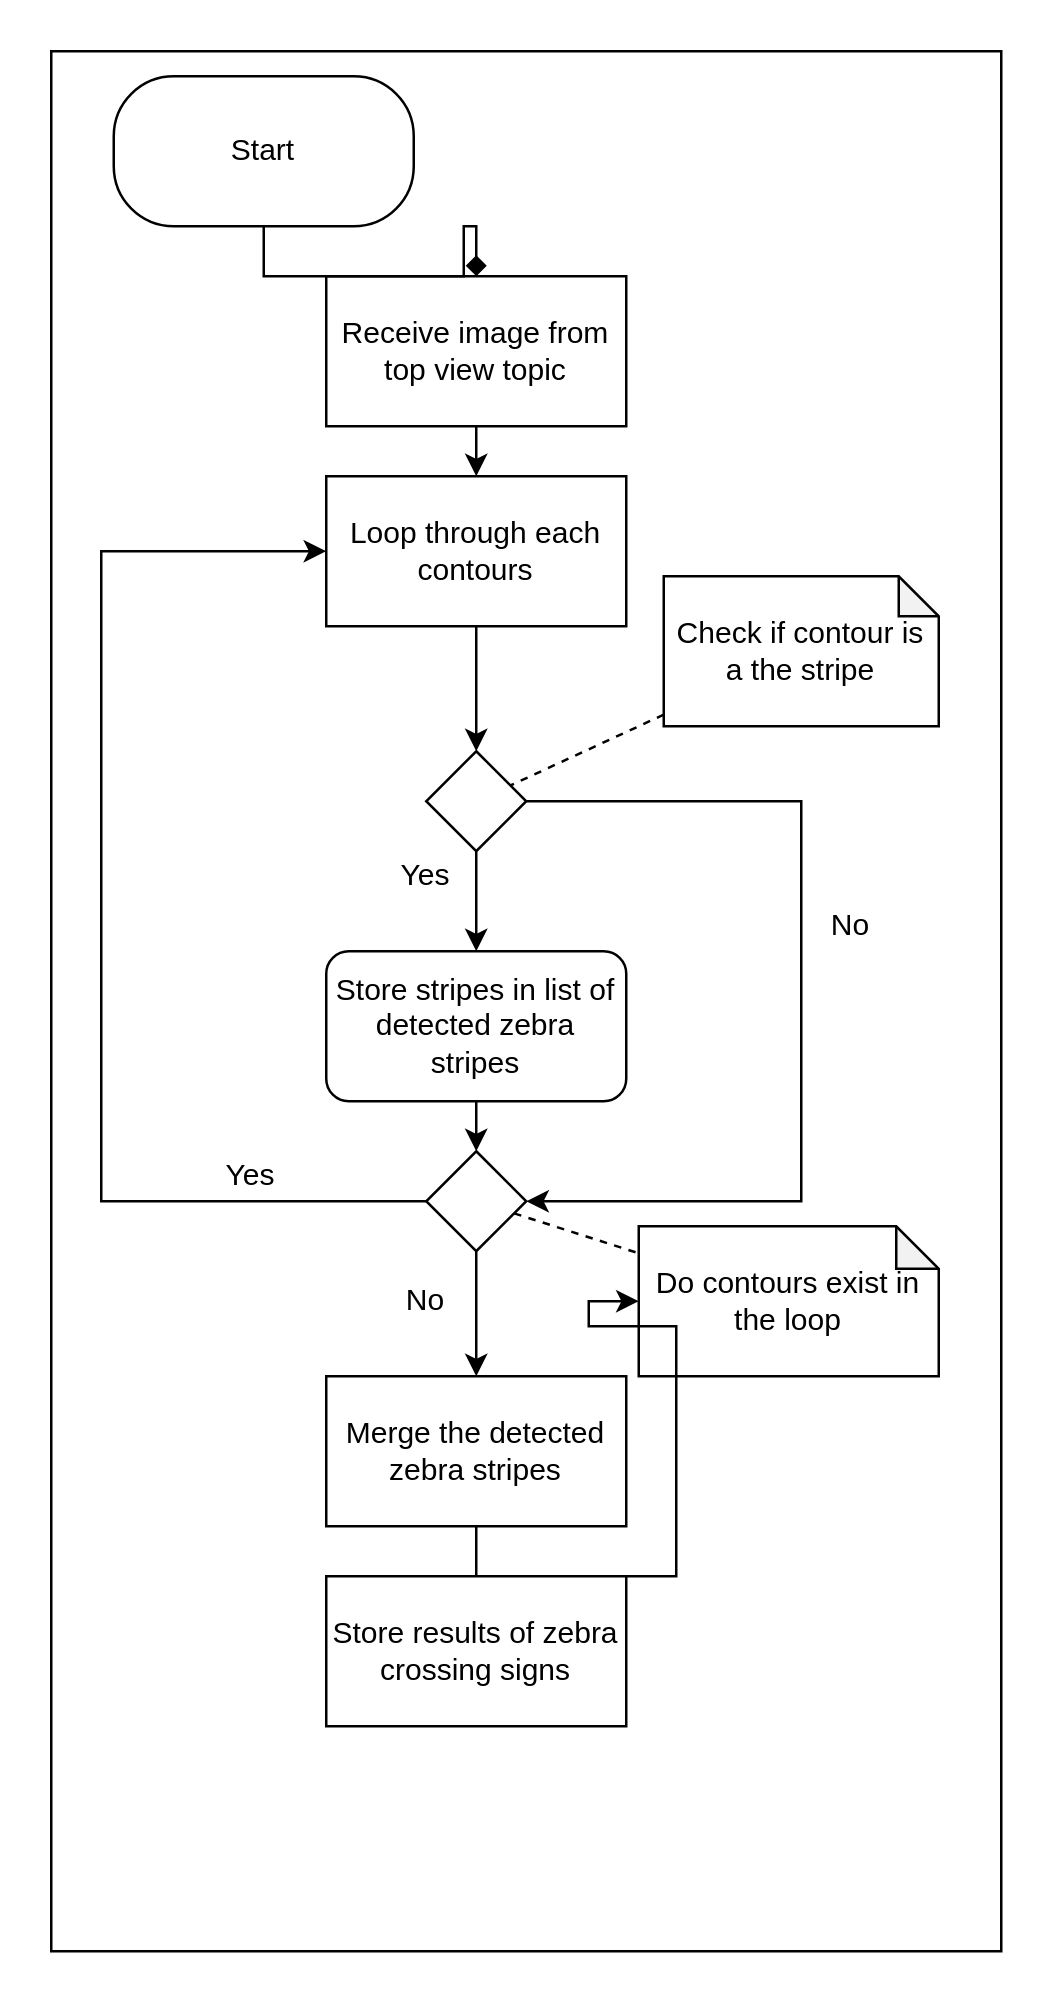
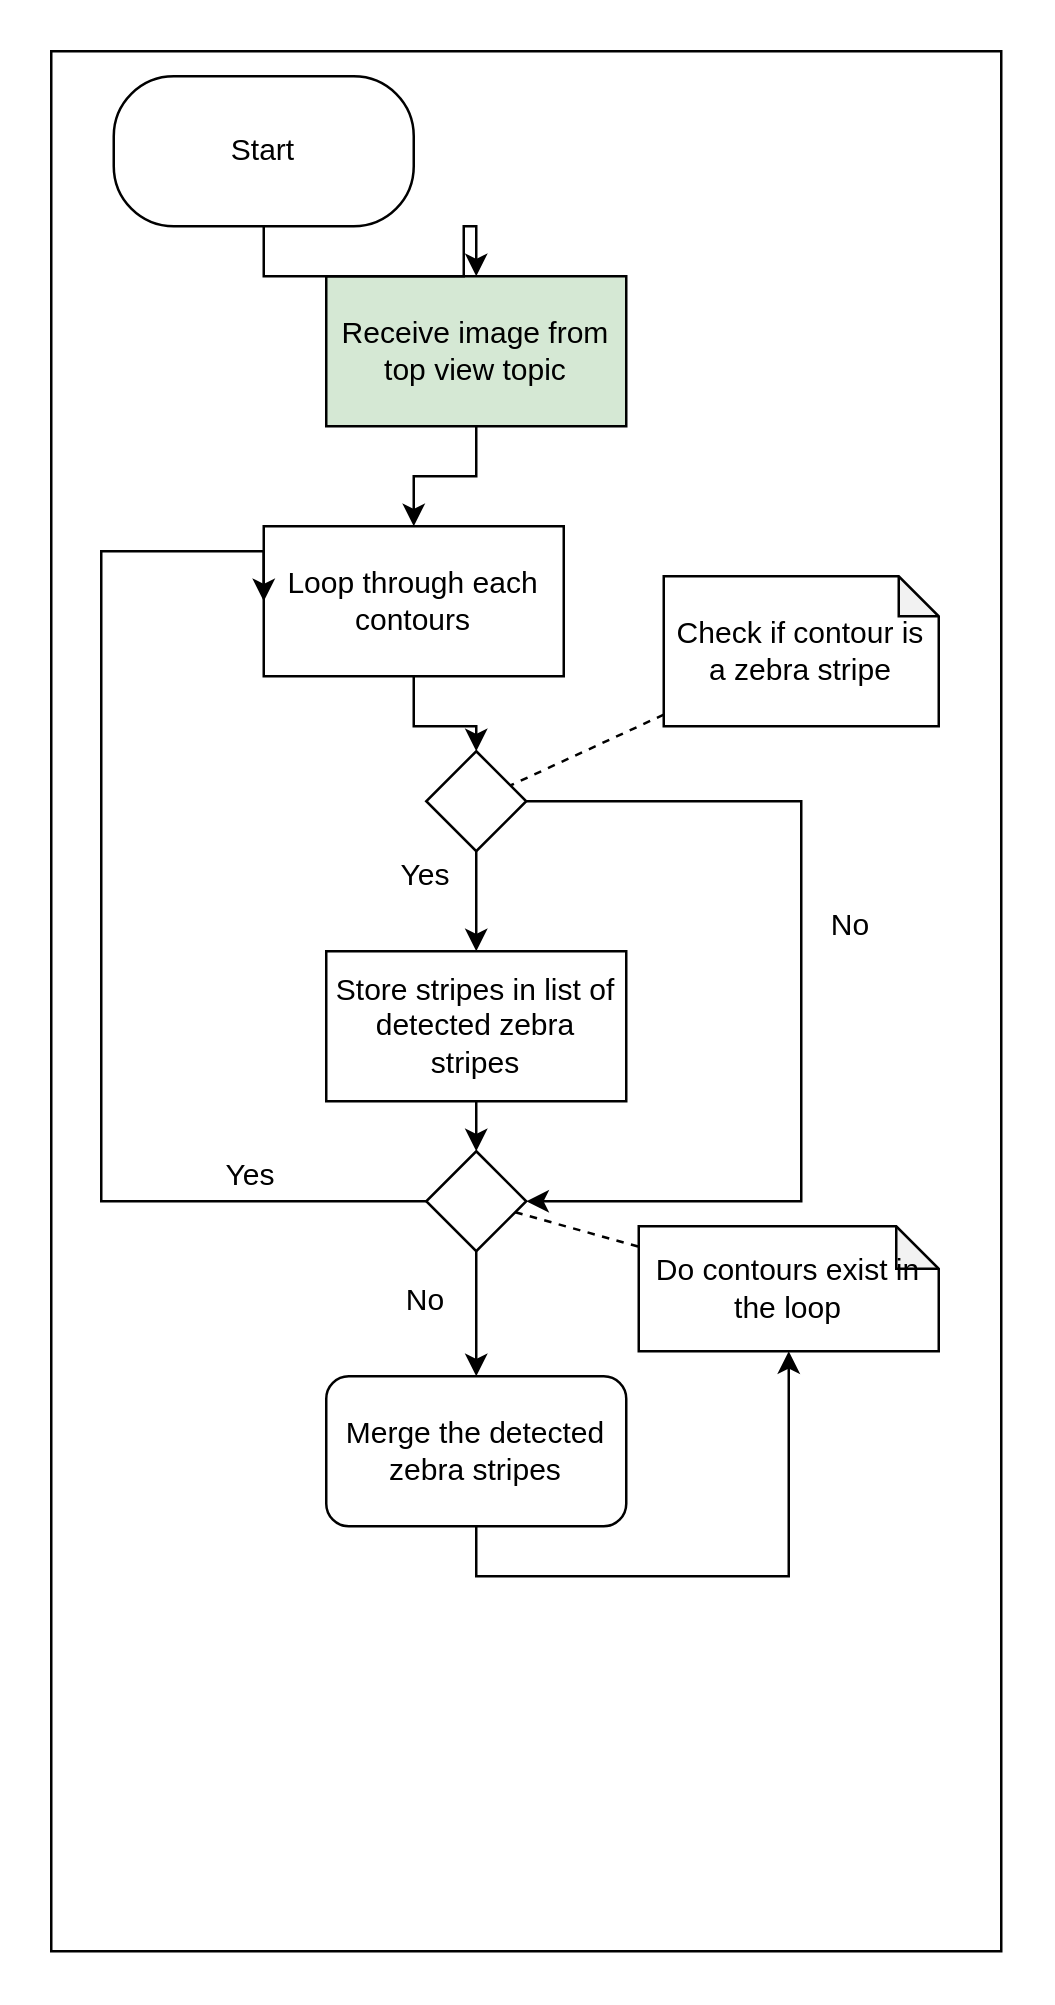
(476, 256) -> (476, 257)
(476, 351) -> (476, 351)
(476, 551) -> (414, 601)
(801, 651) -> (801, 651)
(476, 1026) -> (476, 1026)
(789, 1301) -> (789, 1289)
(476, 1451) -> (476, 1451)
(476, 1651) -> none
